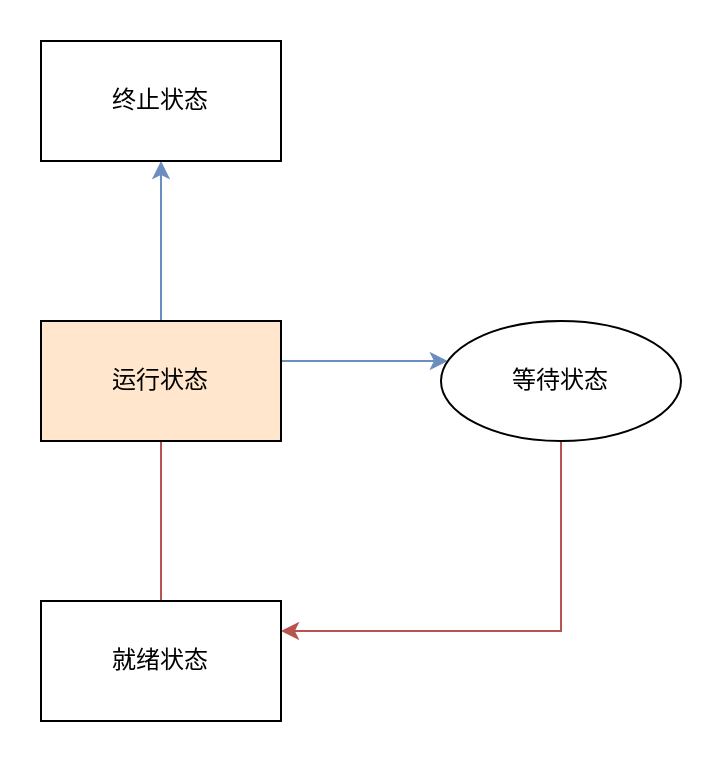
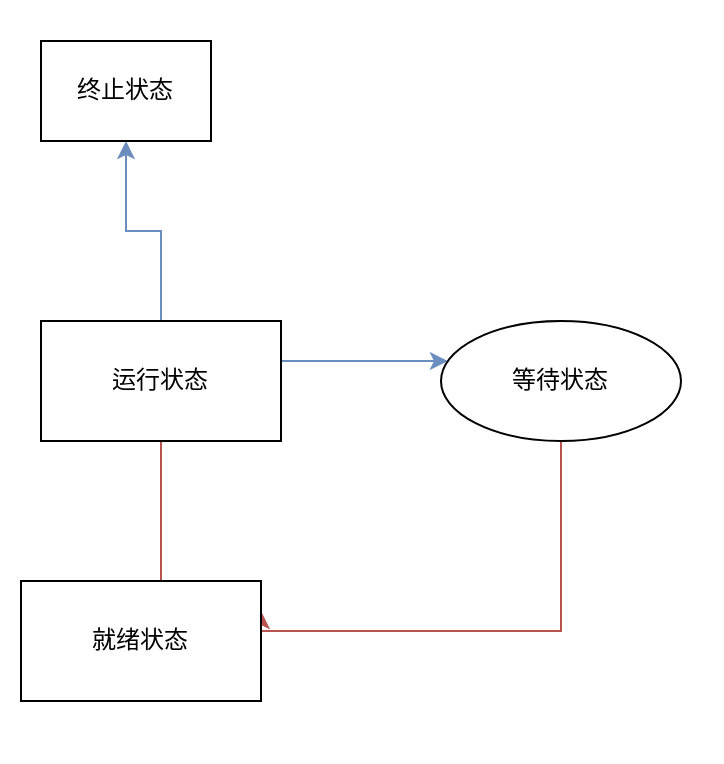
(161, 101) -> (126, 91)
(161, 381) -> (161, 381)
(161, 661) -> (141, 641)
